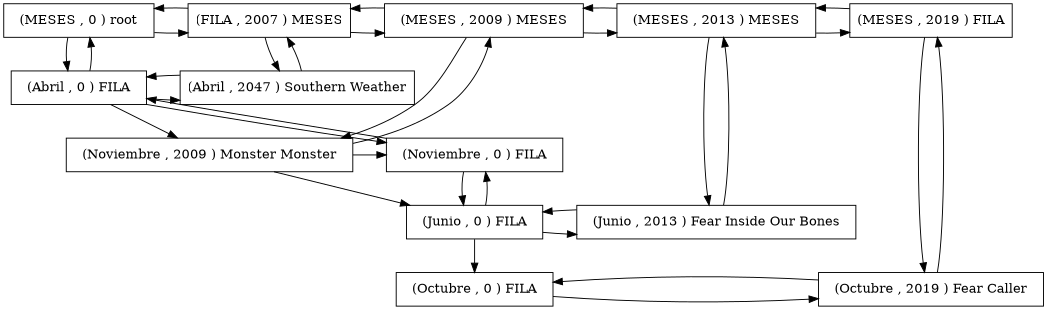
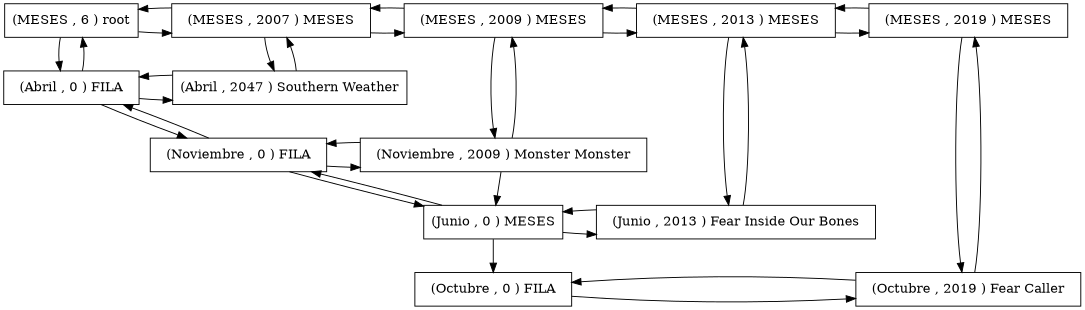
(79, 21) -> (71, 21)
(269, 21) -> (271, 21)
(931, 21) -> (968, 21)
(140, 119) -> (339, 167)
(475, 222) -> (493, 222)
